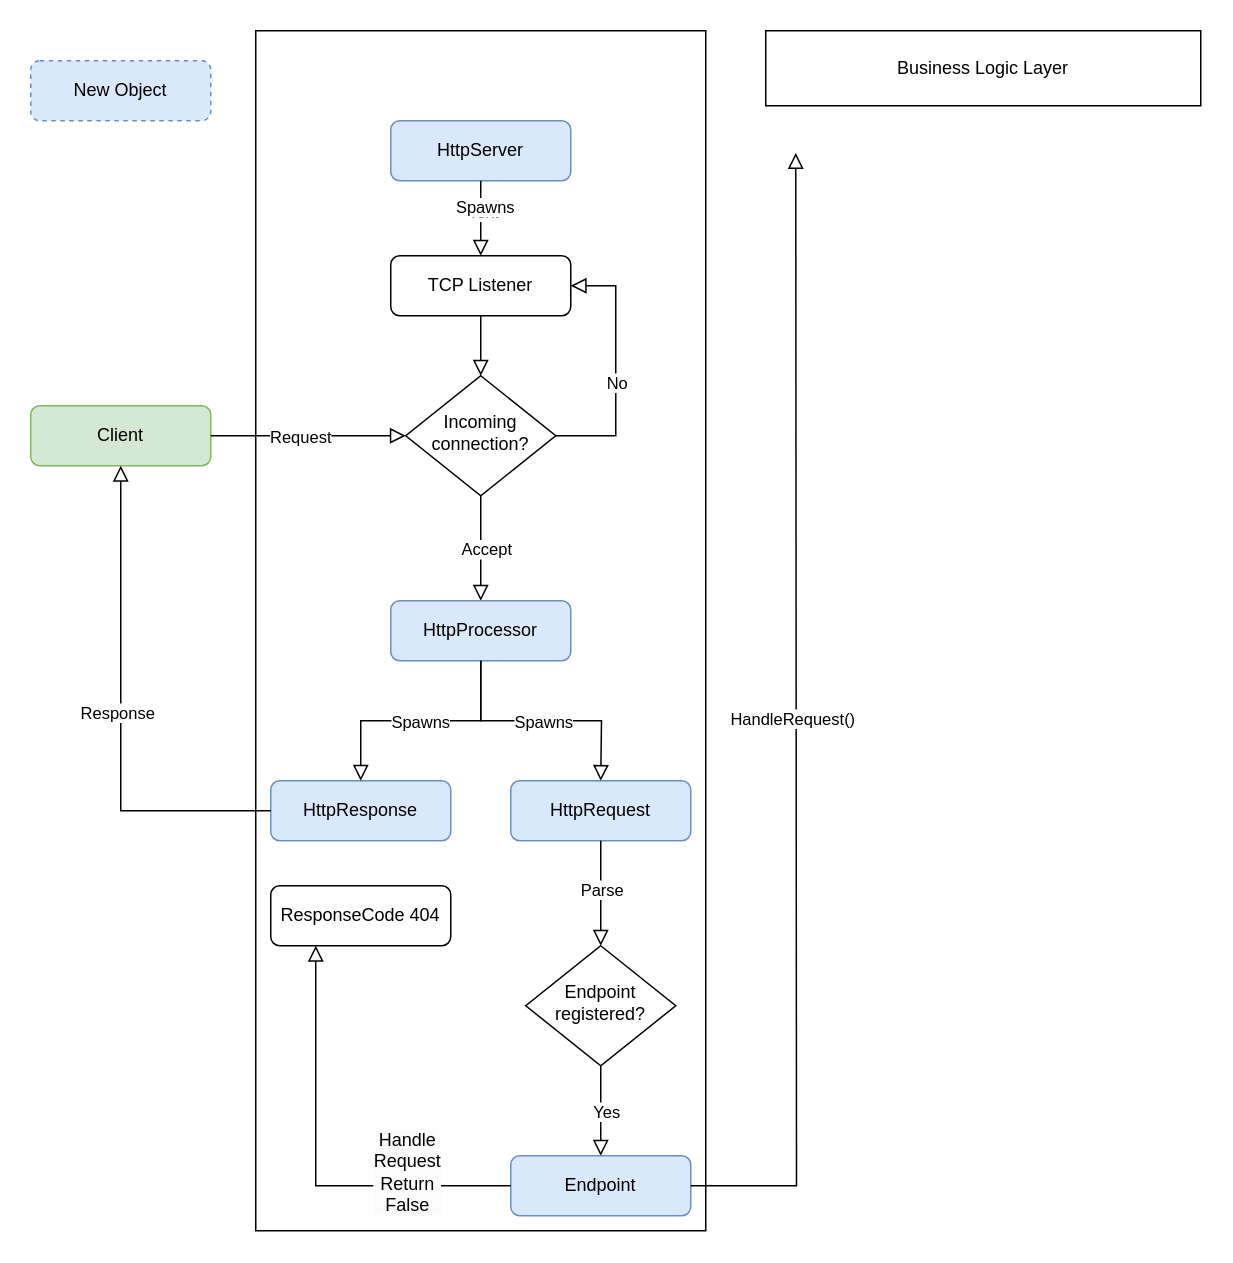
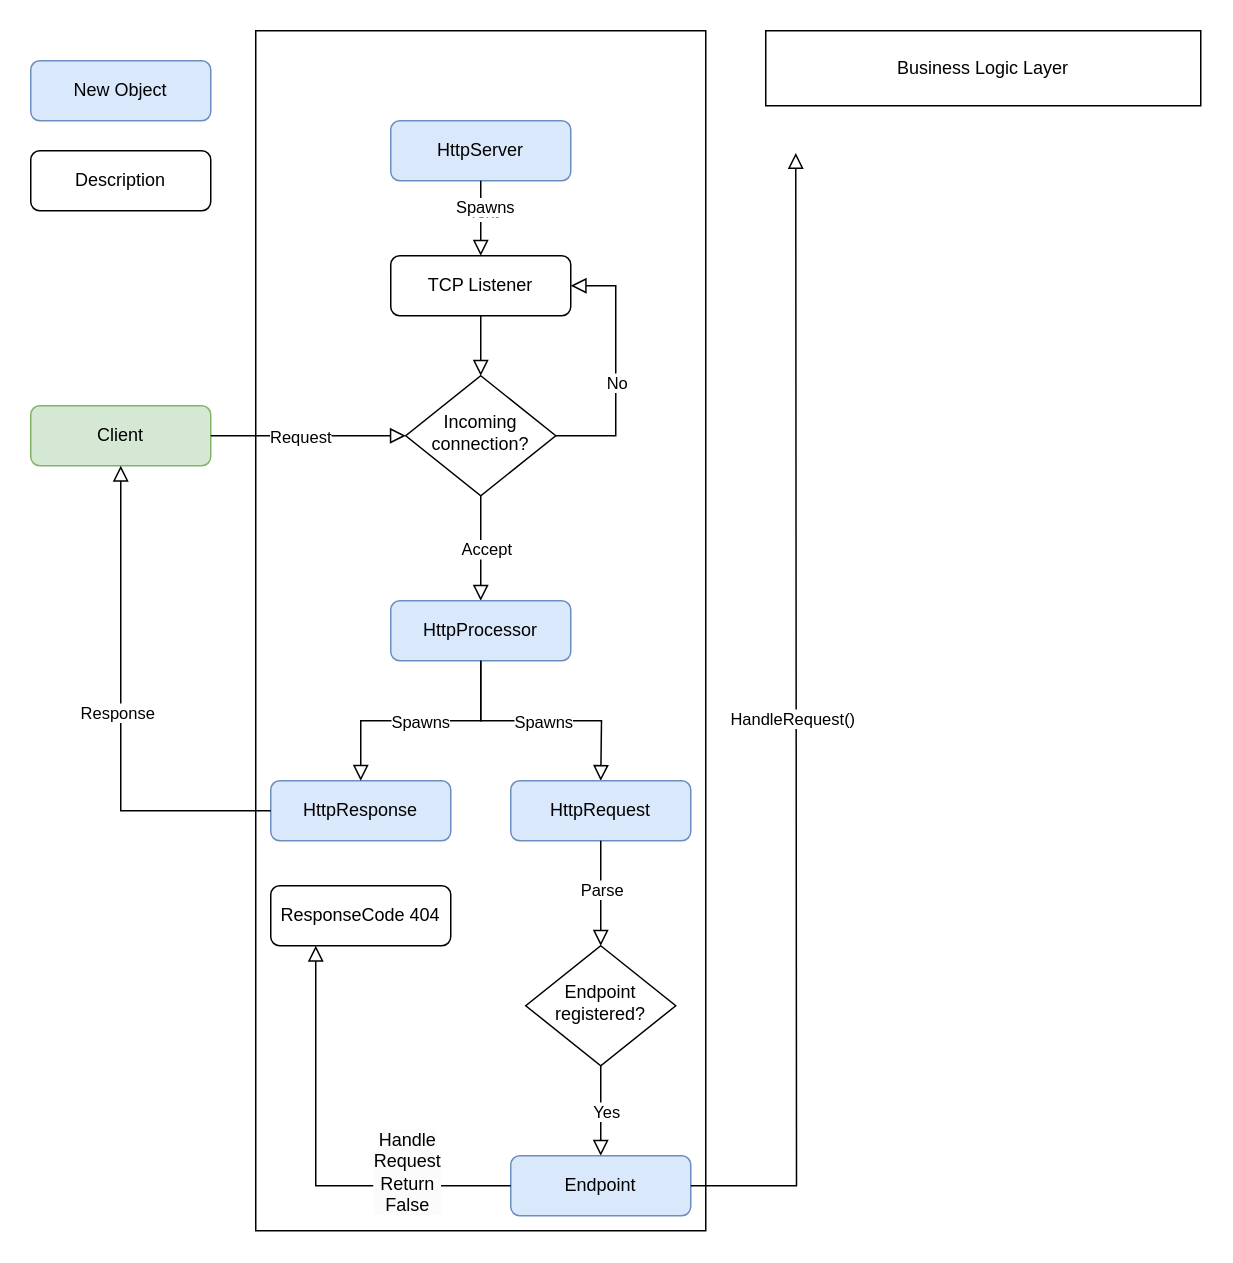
(121, 91) -> (121, 91)
none -> (121, 181)
